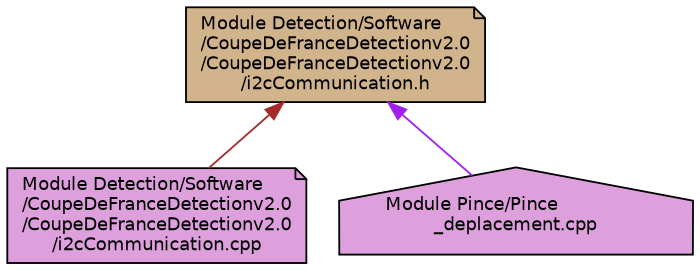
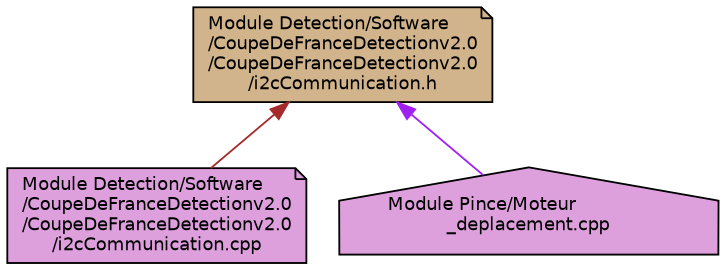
(516, 216) -> (529, 216)
